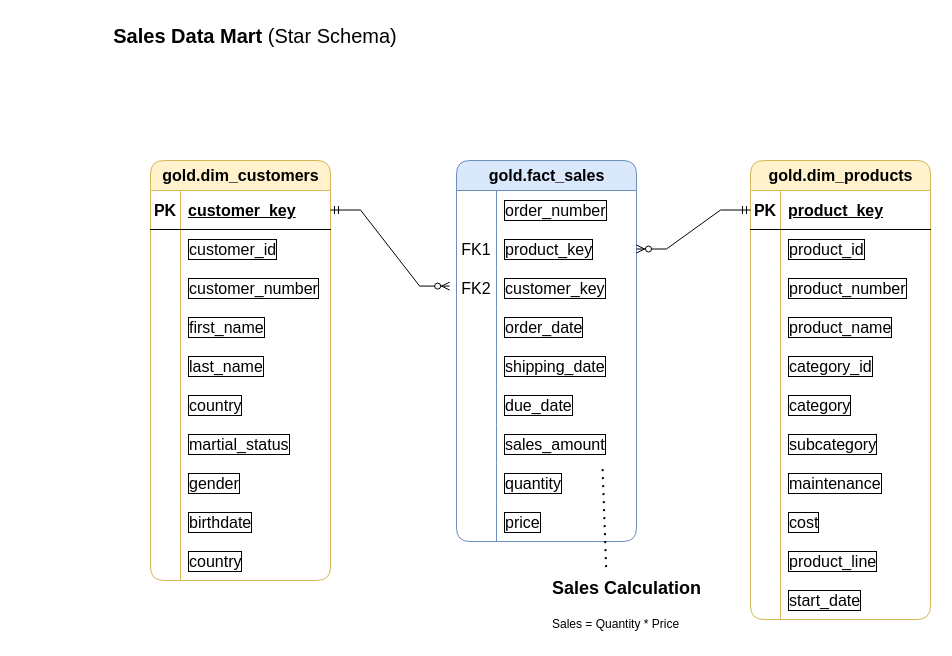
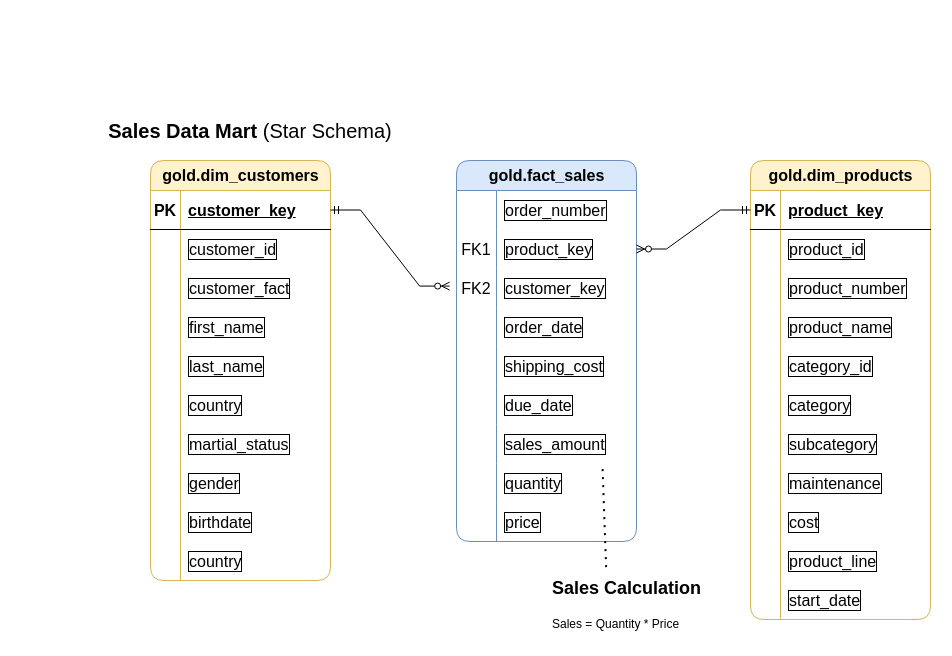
(256, 36) -> (251, 131)
(256, 289) -> (247, 289)
(559, 367) -> (559, 367)
